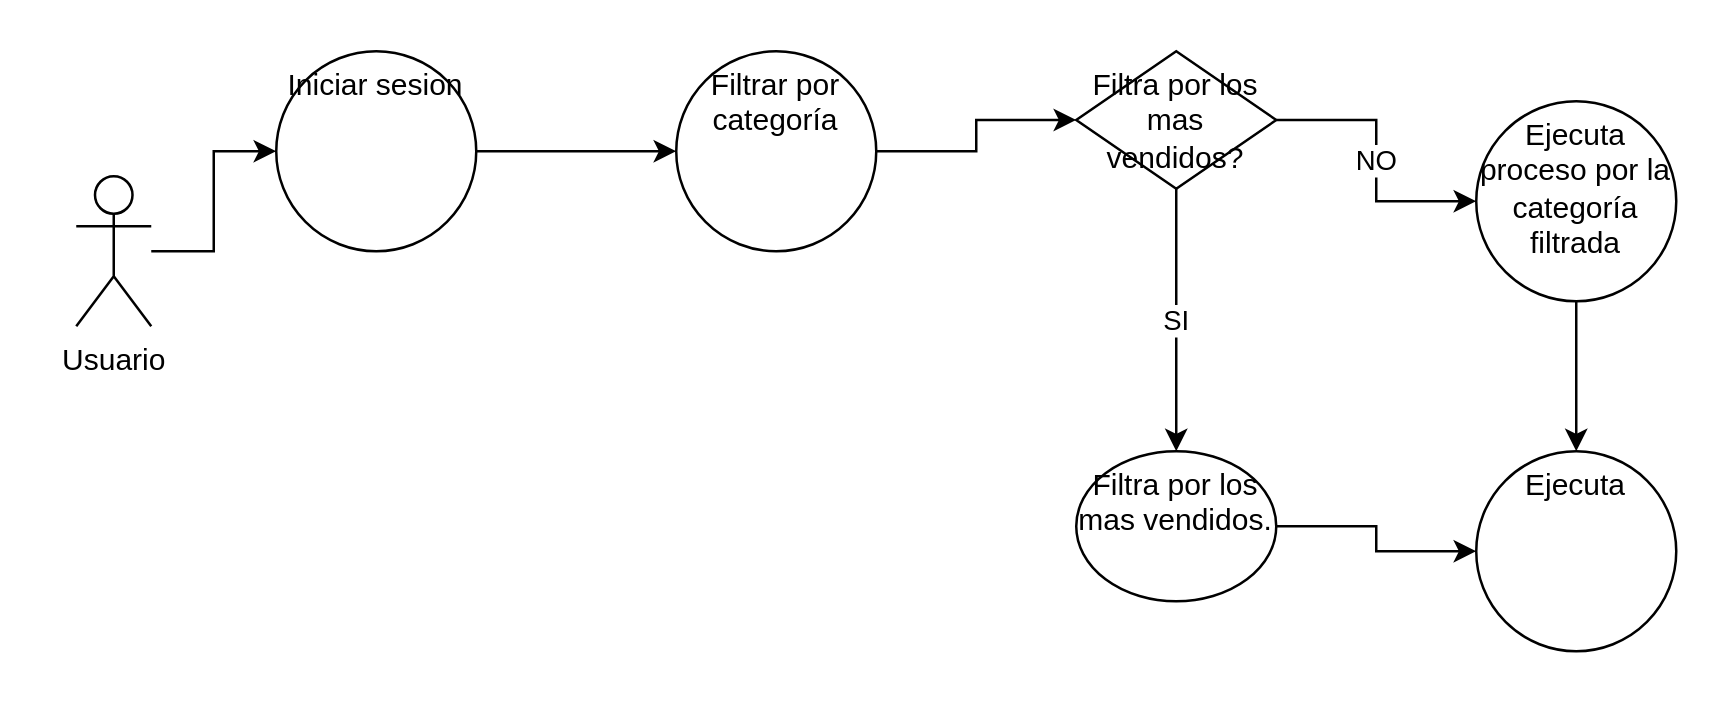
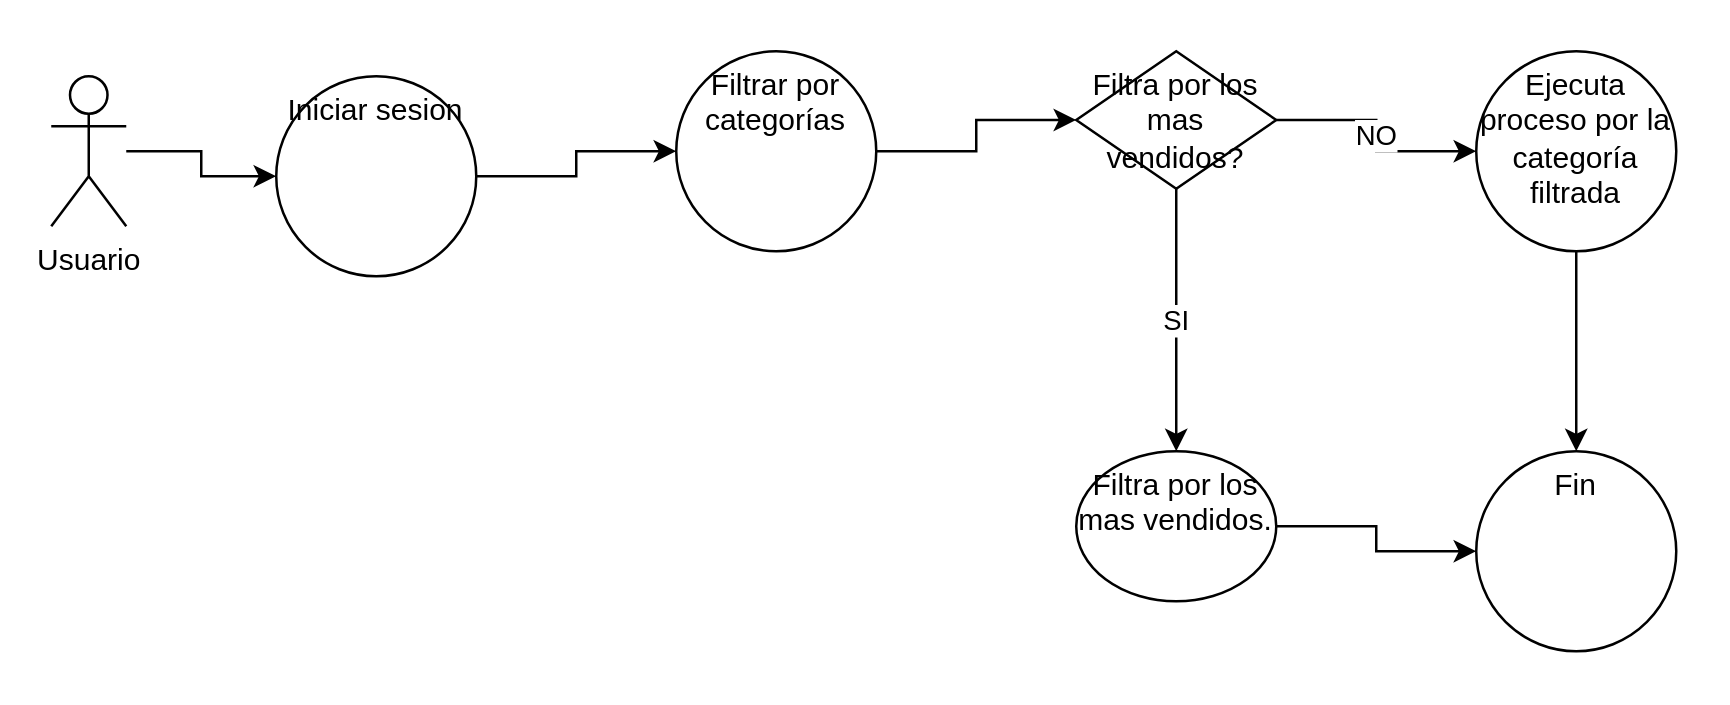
(776, 105) -> (776, 105)
(376, 151) -> (376, 176)
(1576, 201) -> (1576, 151)
(114, 251) -> (89, 151)
(1576, 487) -> (1576, 487)
